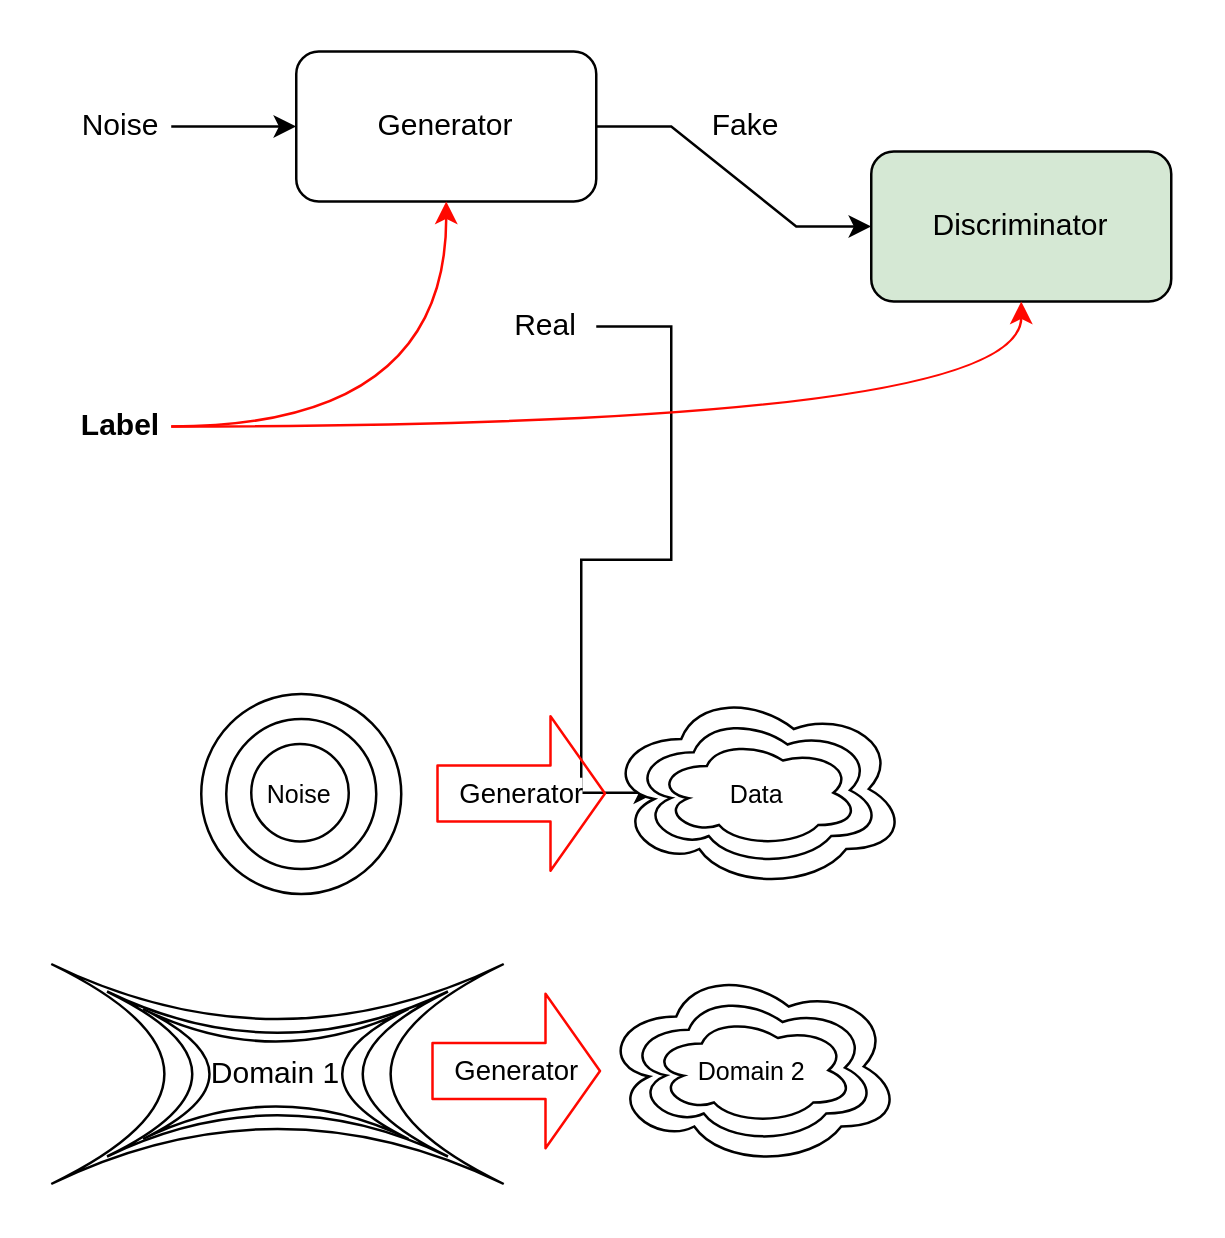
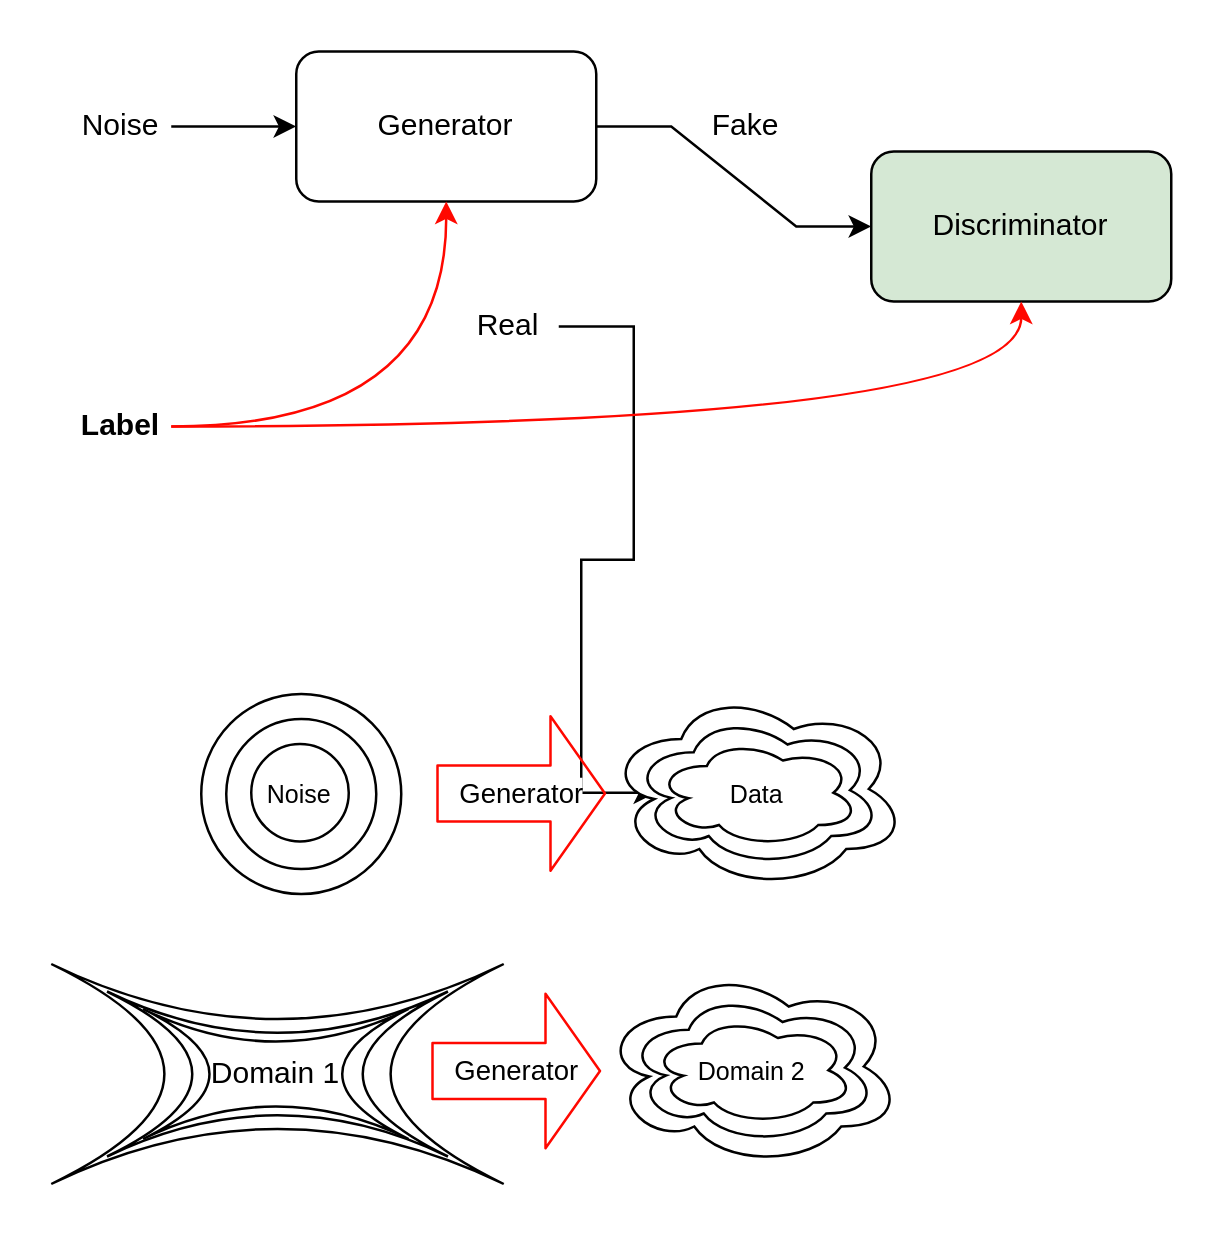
(546, 326) -> (509, 326)
